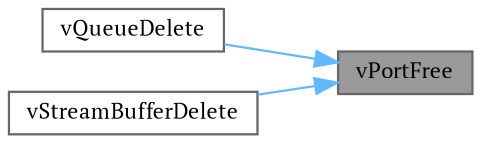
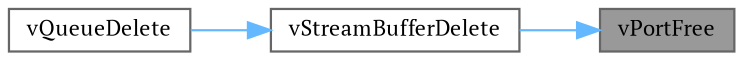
(270, 52) -> (219, 30)
